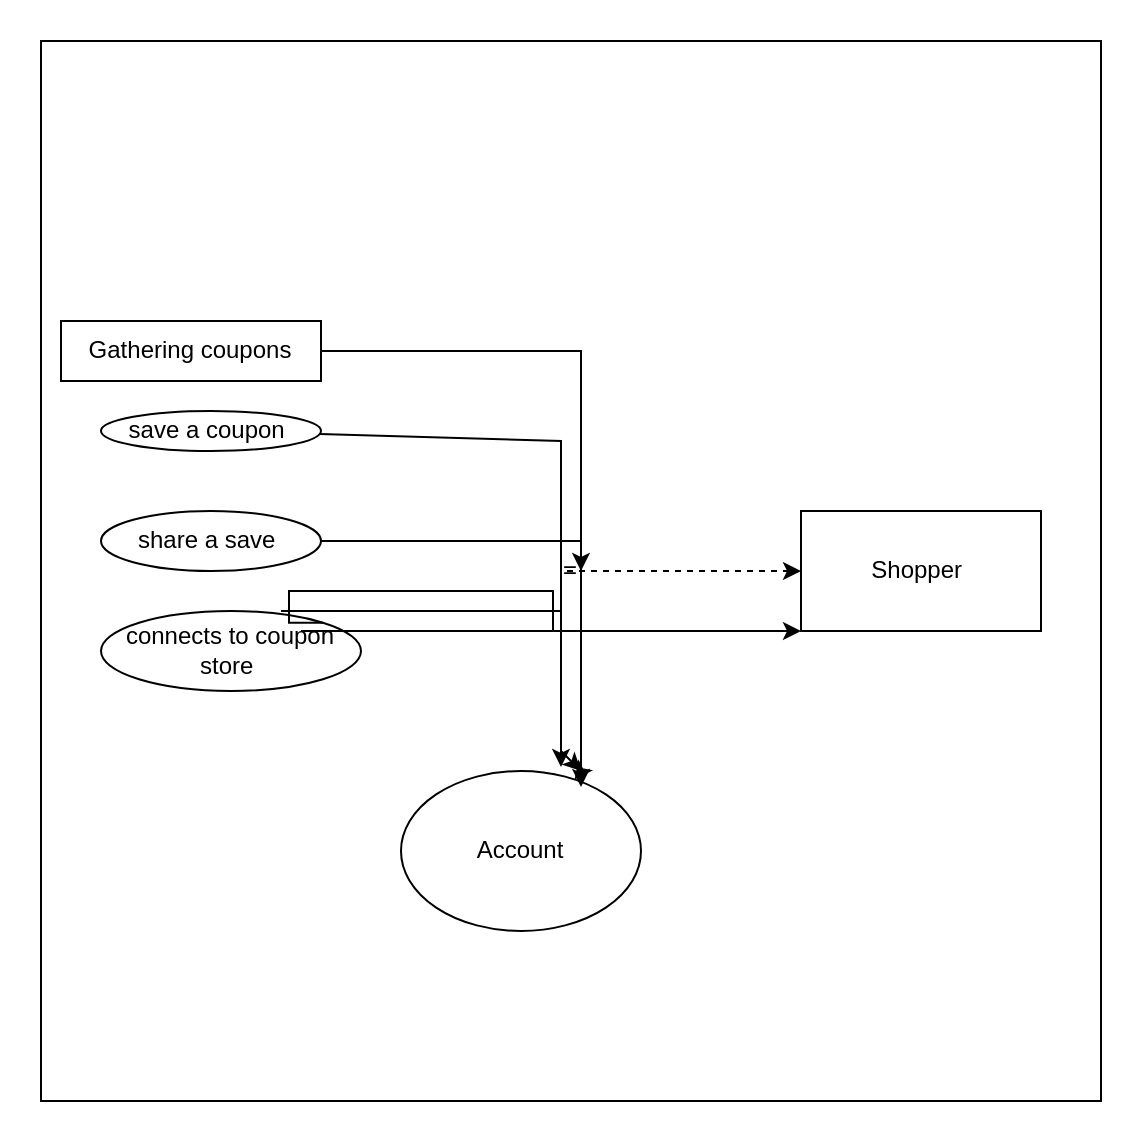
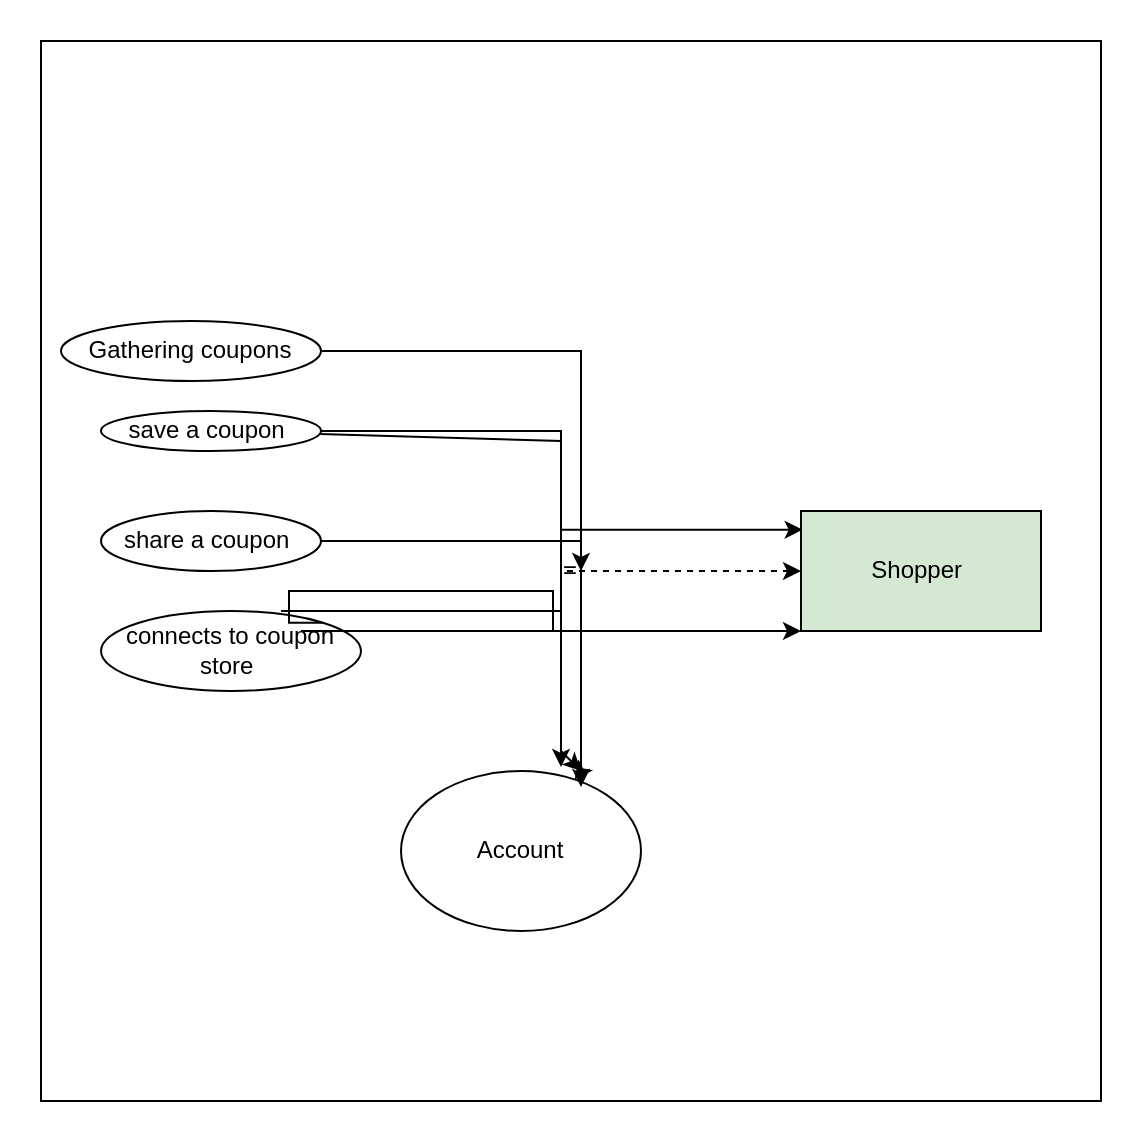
(191, 351) -> (191, 351)
none -> (444, 431)
(211, 541) -> (211, 541)
(921, 571) -> (921, 571)
